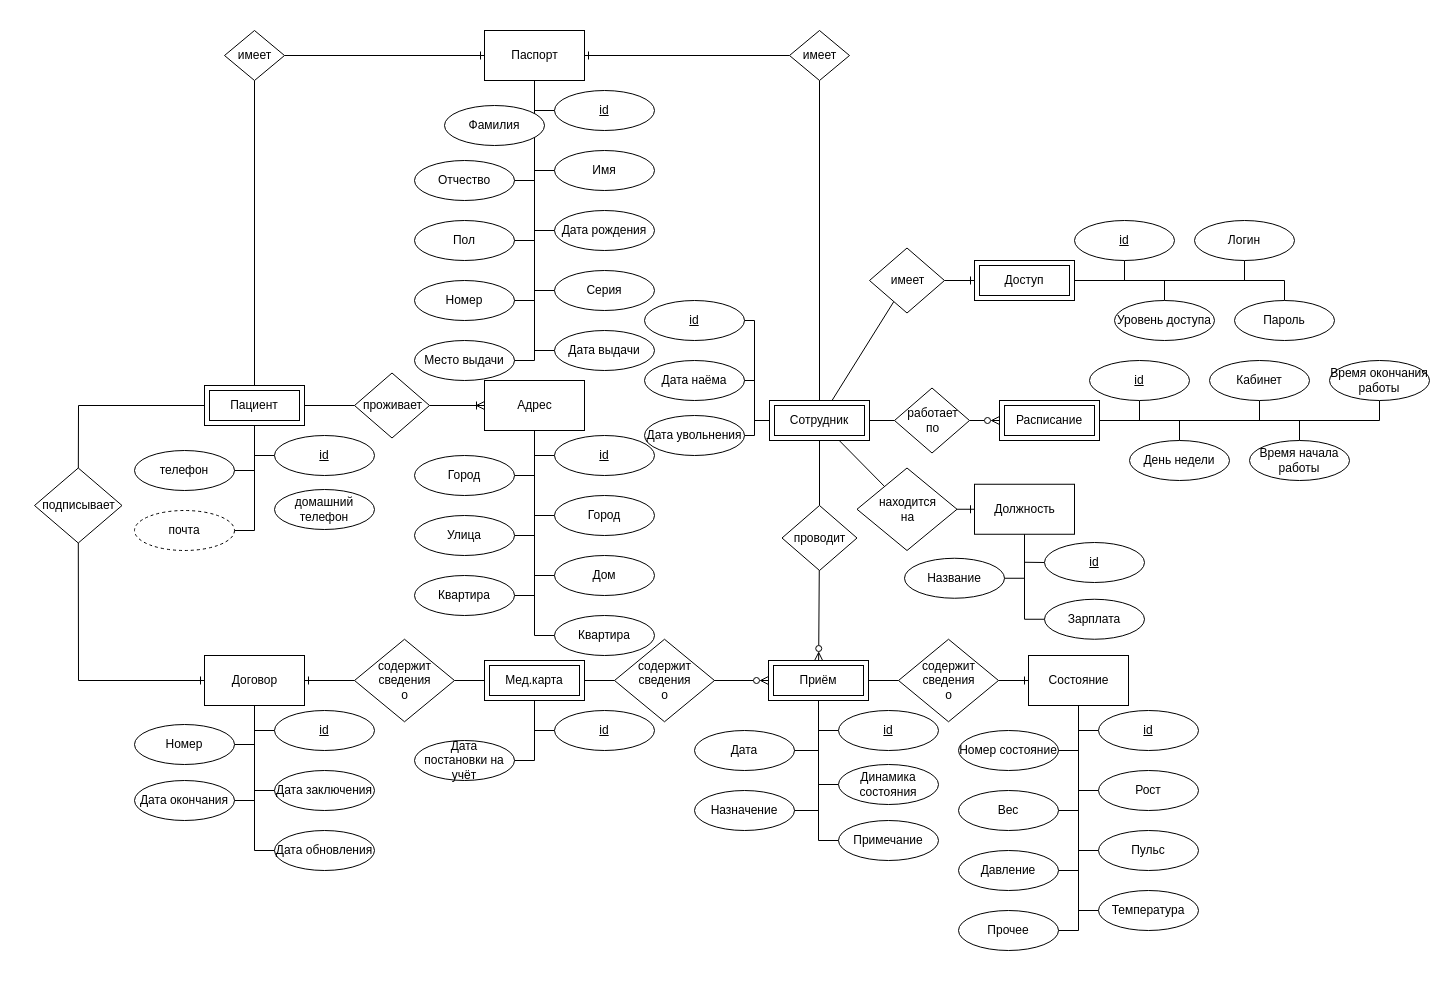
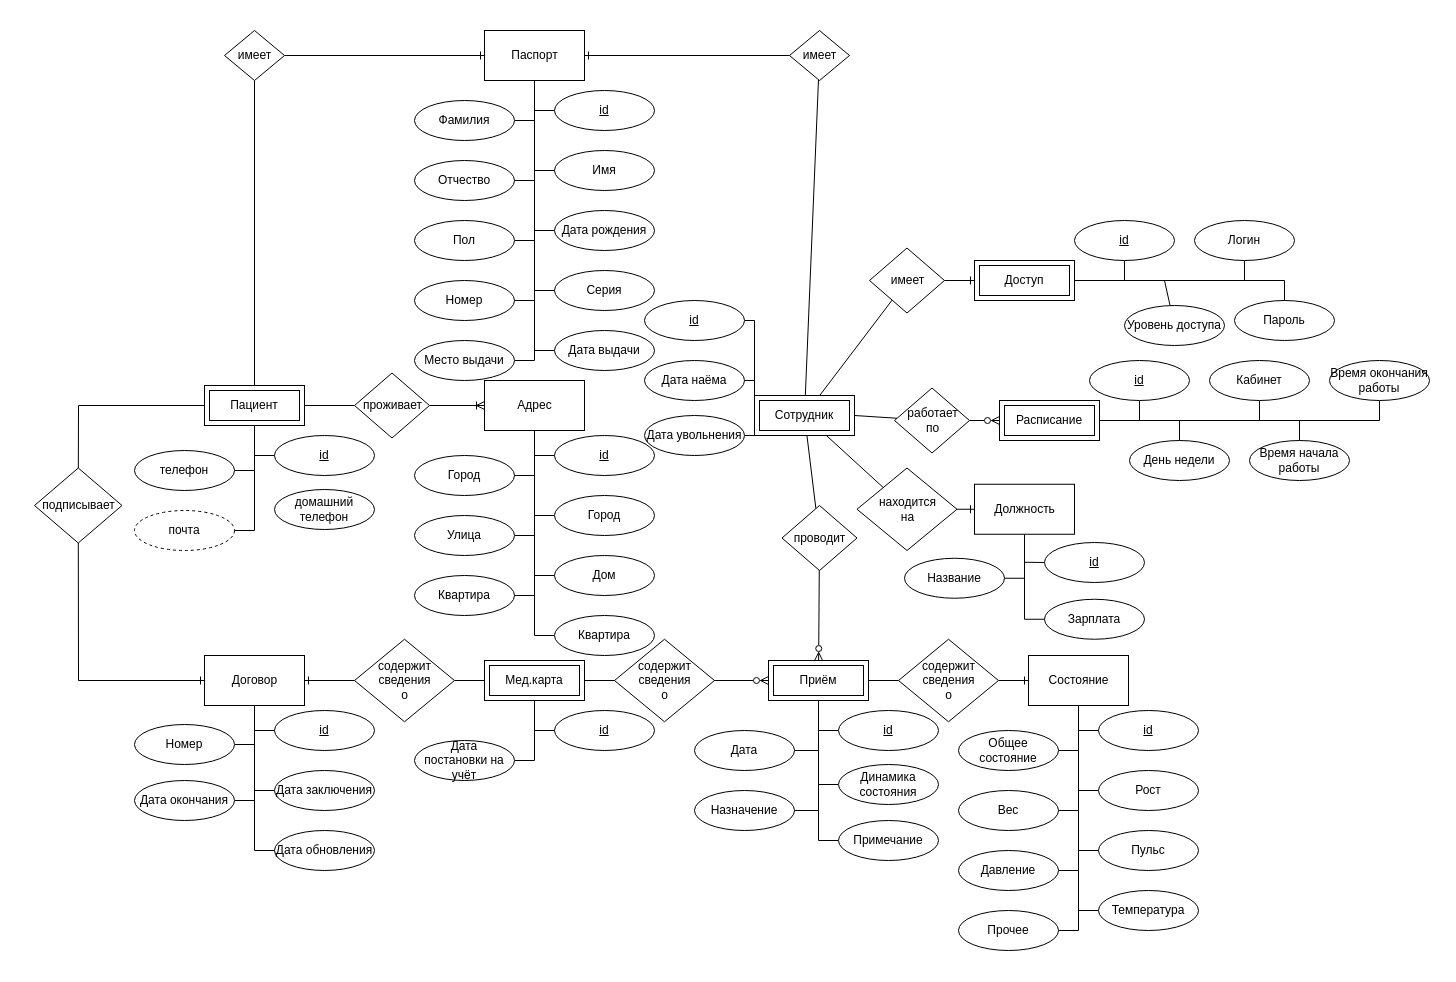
(495, 126) -> (465, 121)
(1165, 321) -> (1175, 326)
(820, 421) -> (805, 416)
(1009, 751) -> (1009, 751)
